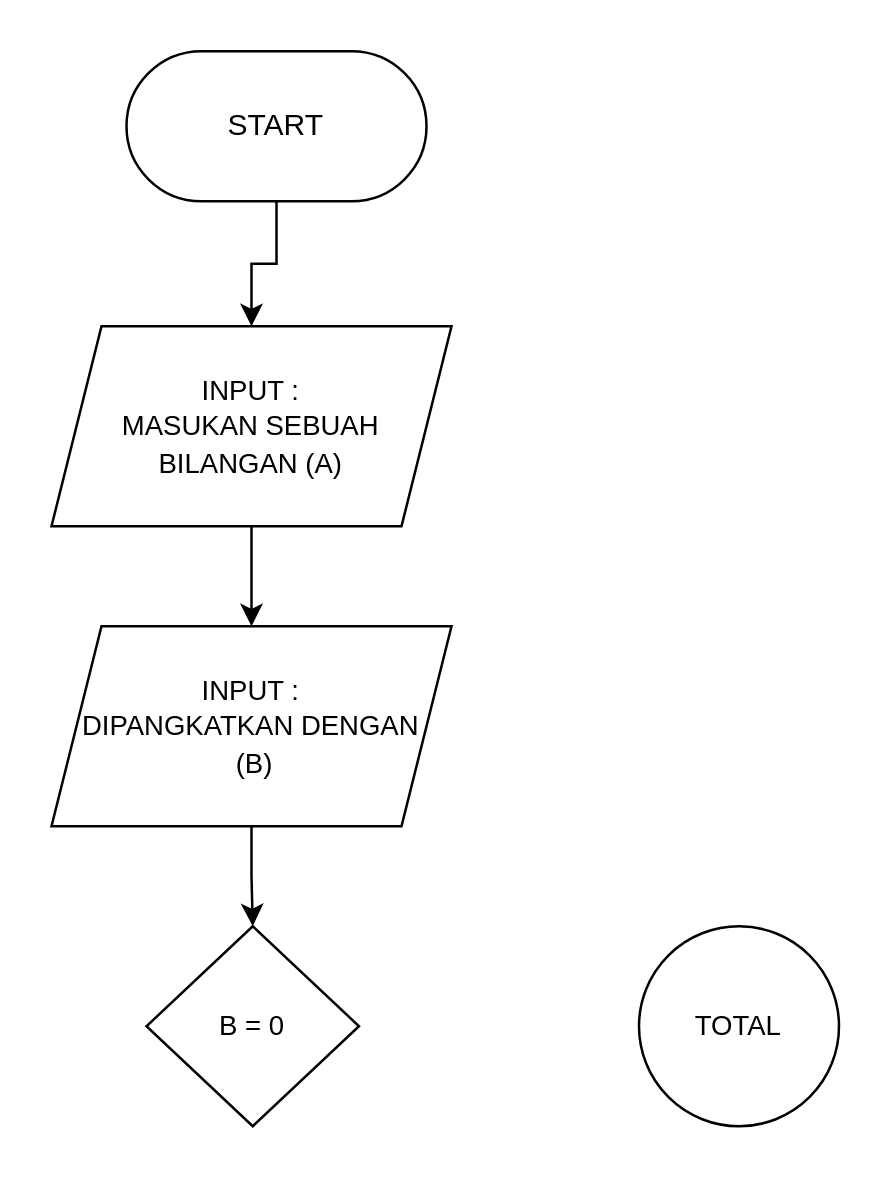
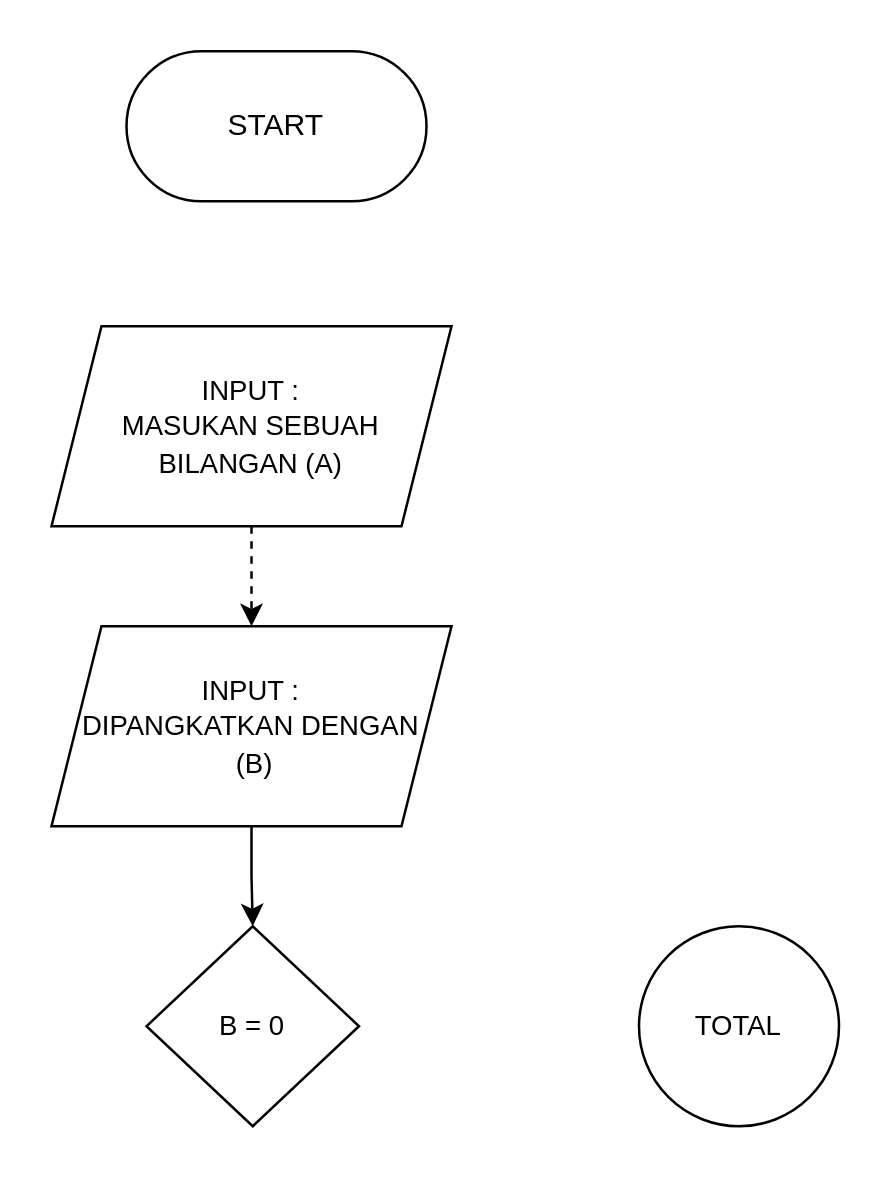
(272, 264) -> none
(251, 567) -> (251, 567)
